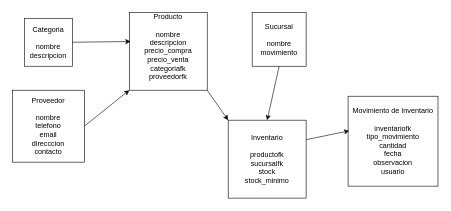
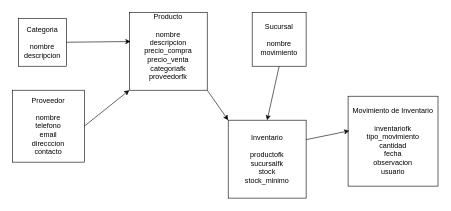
(48, 42) -> (42, 42)
